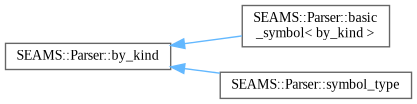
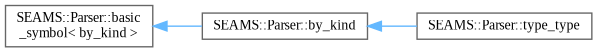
(213, 40) -> (185, 26)
(316, 85) -> (504, 26)
